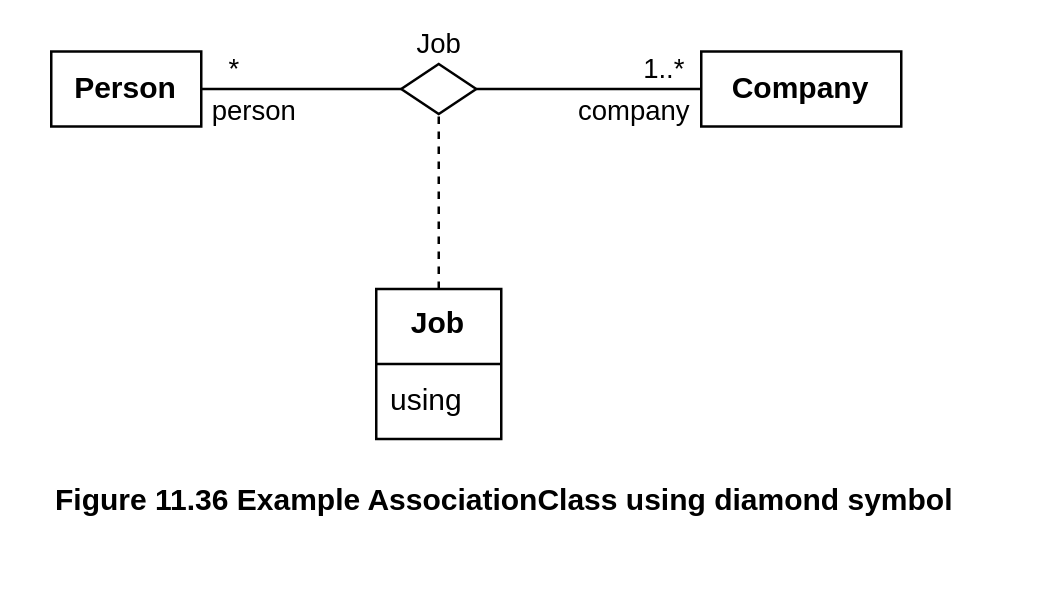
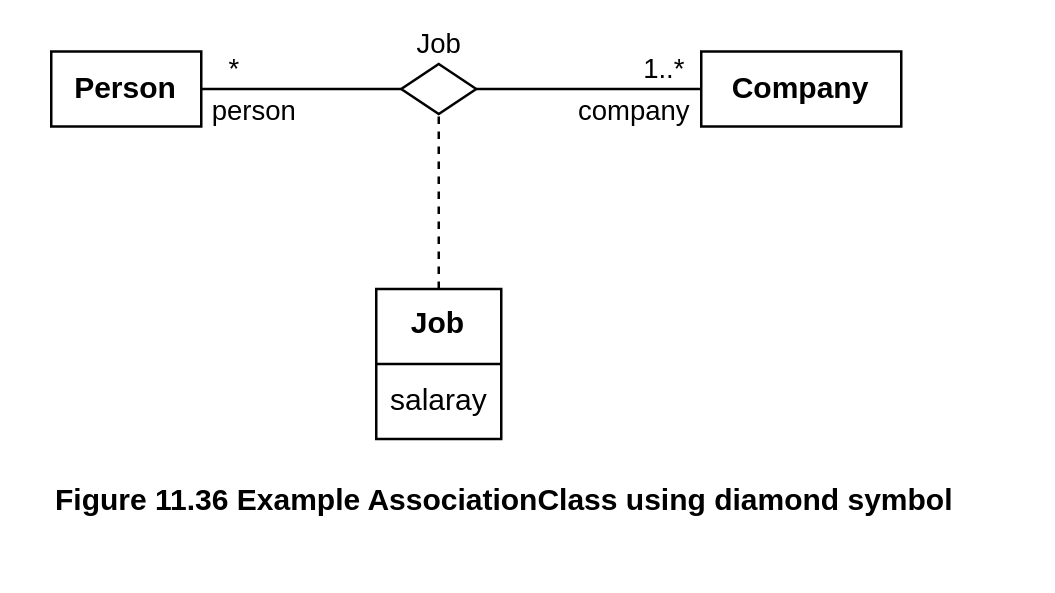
(429, 401) -> (441, 401)
